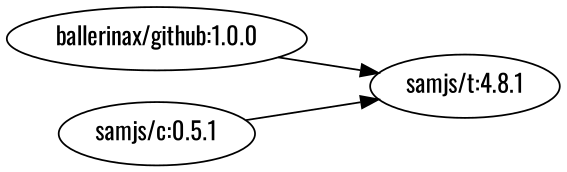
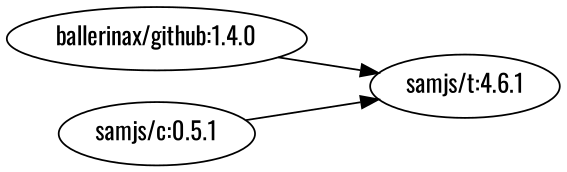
(157, 39) -> (157, 39)
(465, 86) -> (465, 86)
